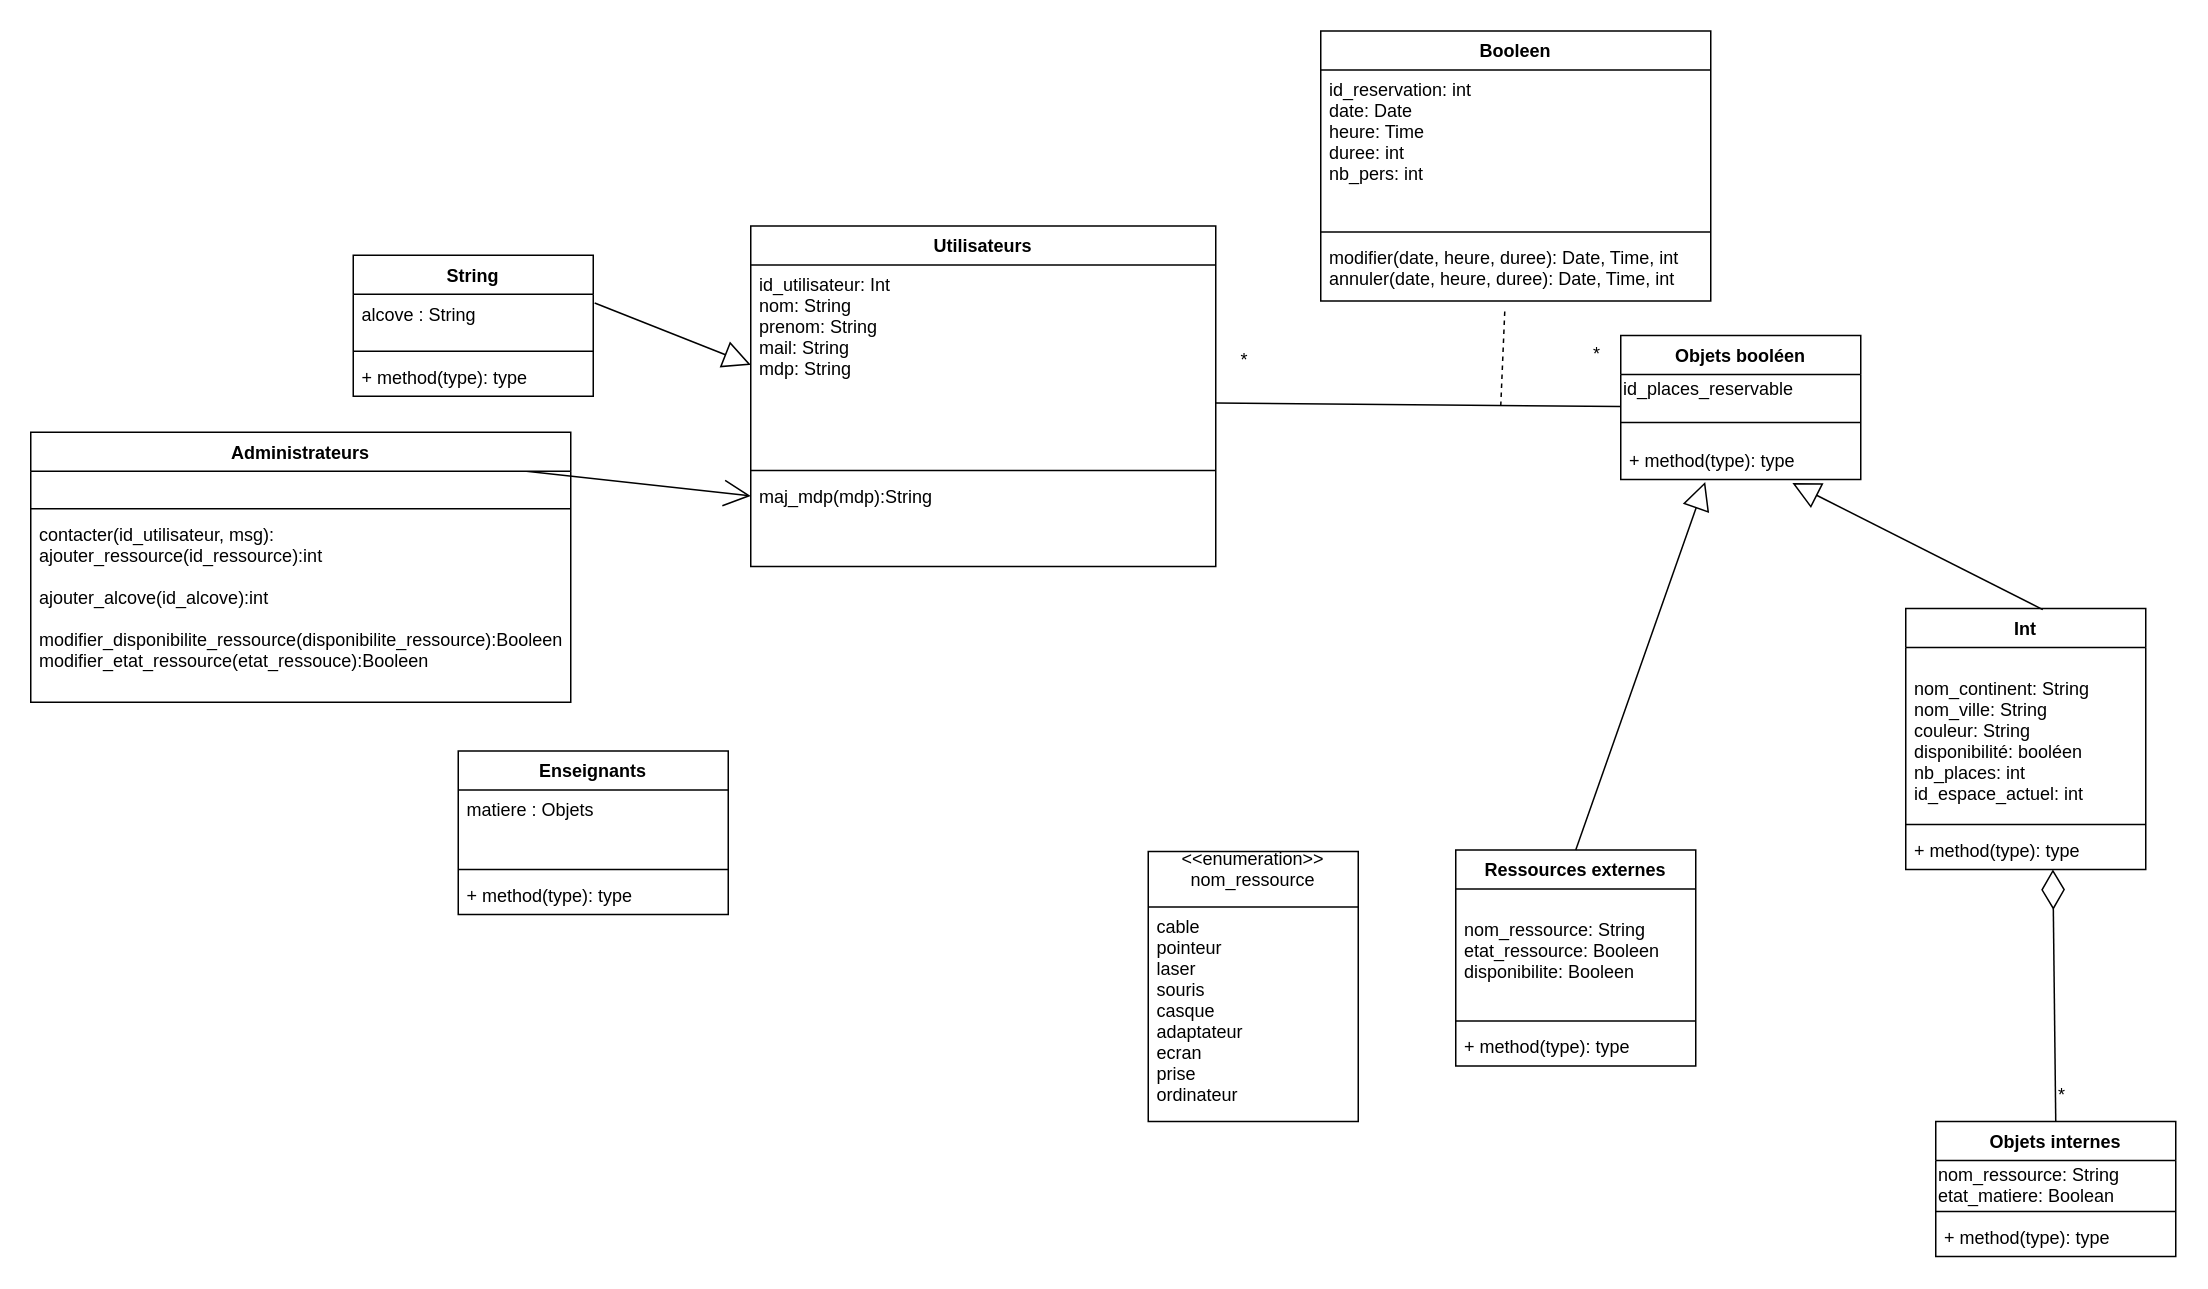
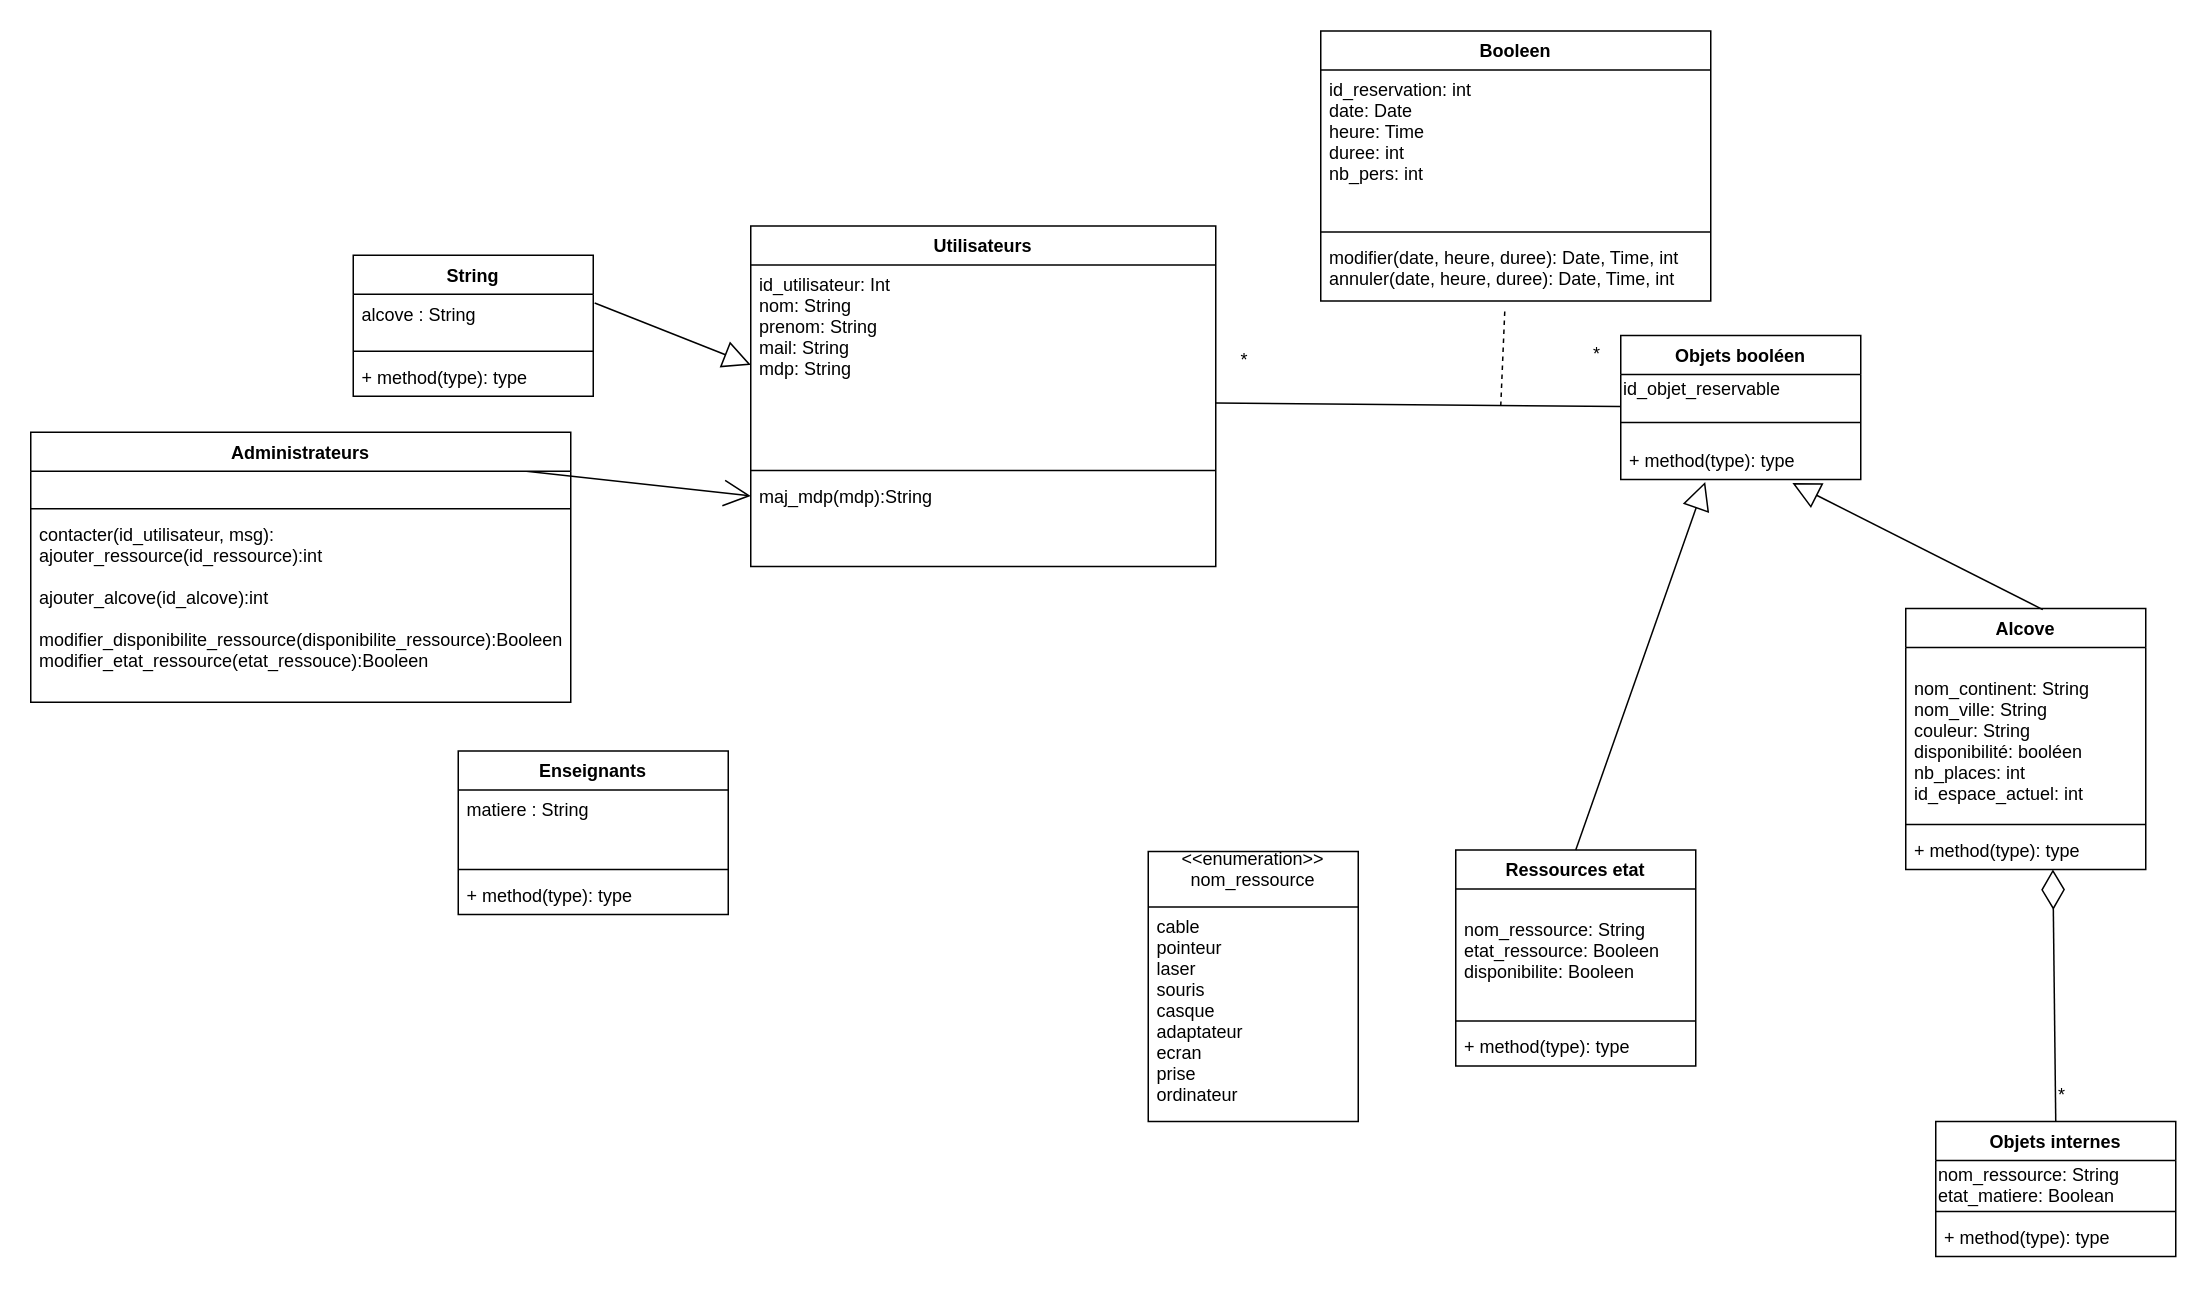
(1718, 390) -> (1715, 390)
(2025, 629) -> (2025, 629)
(538, 810) -> (535, 810)
(1575, 870) -> (1575, 870)
